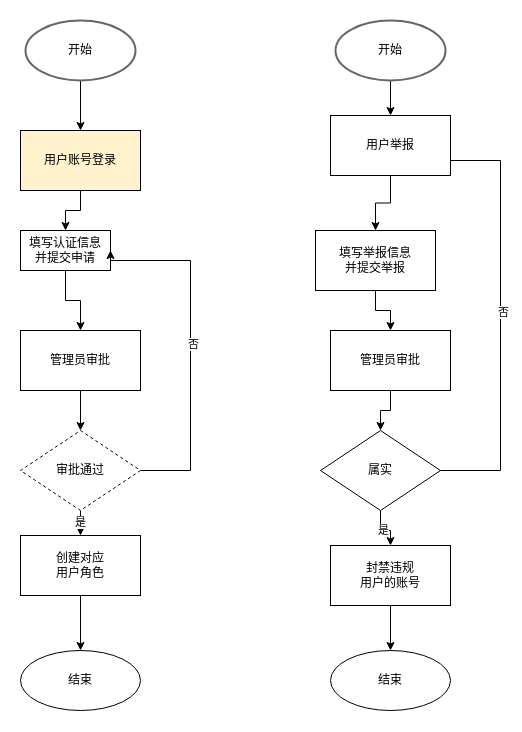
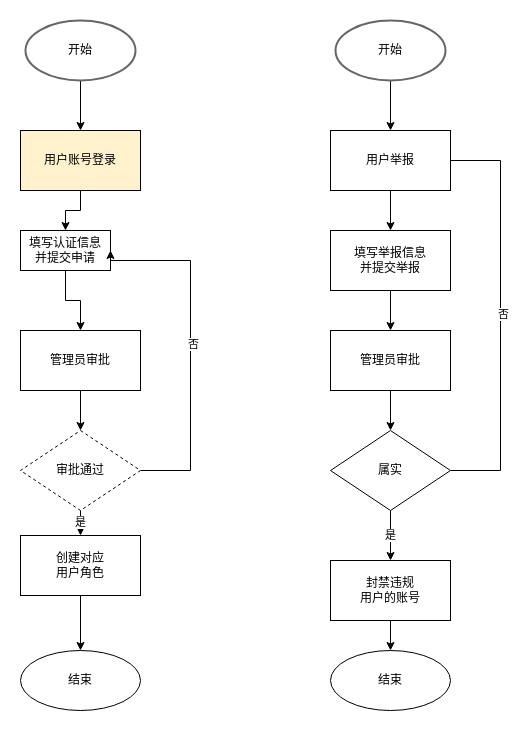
(391, 146) -> (391, 161)
(376, 261) -> (391, 261)
(381, 471) -> (391, 471)
(391, 576) -> (391, 591)
